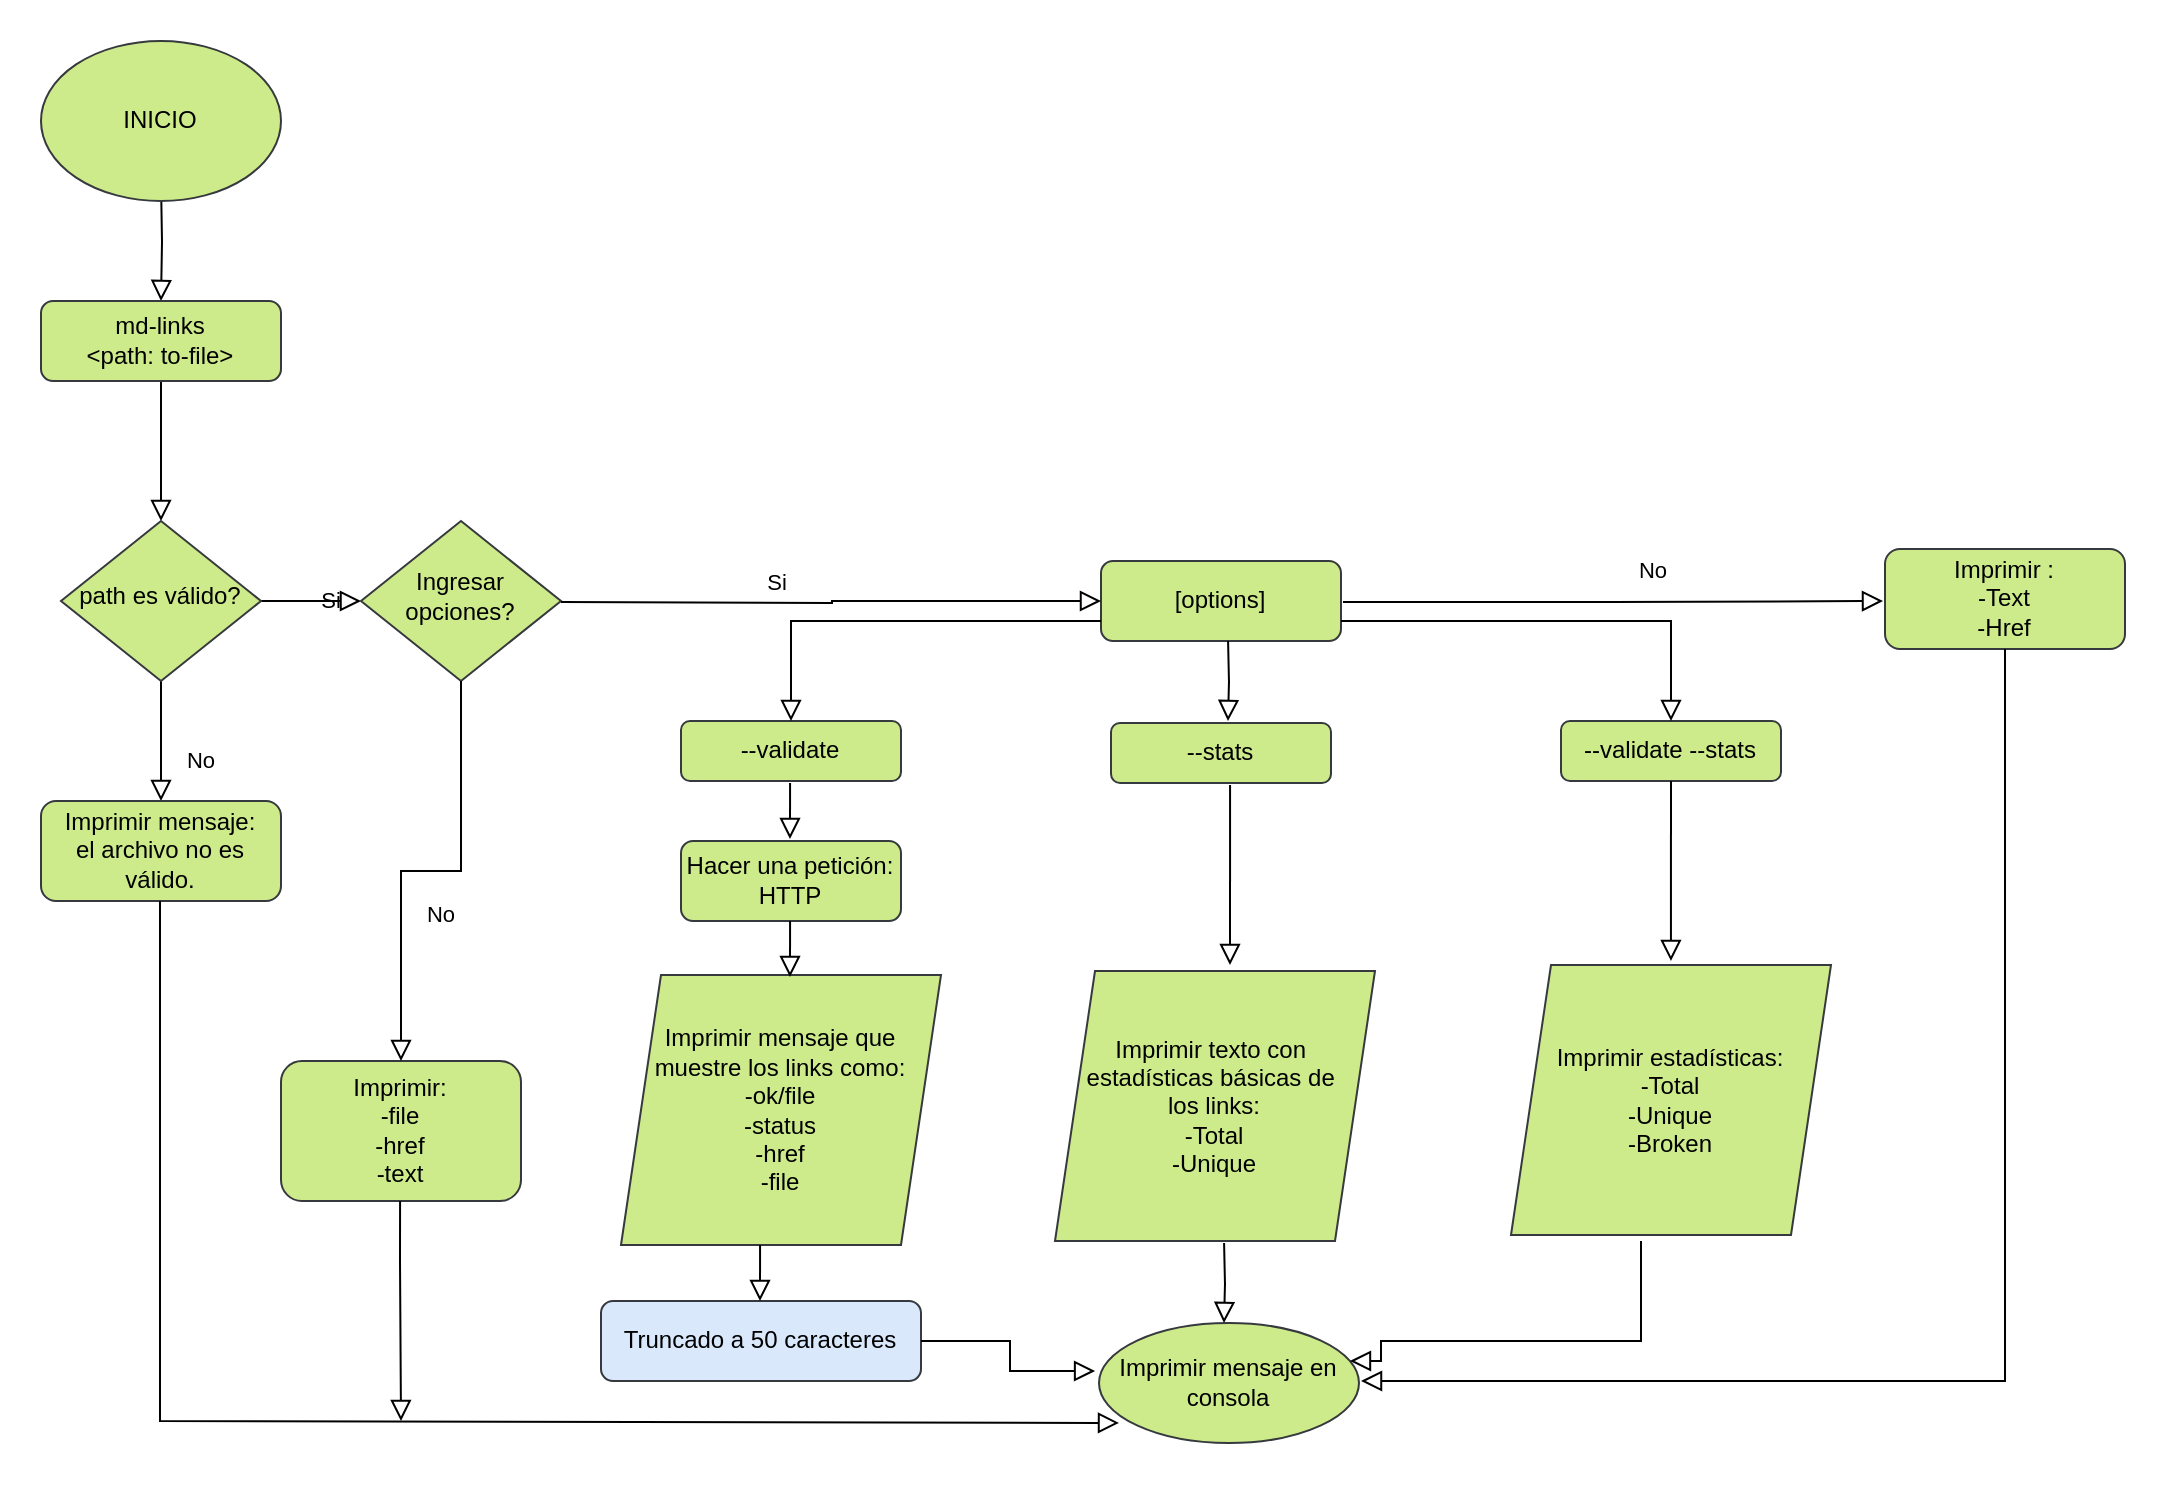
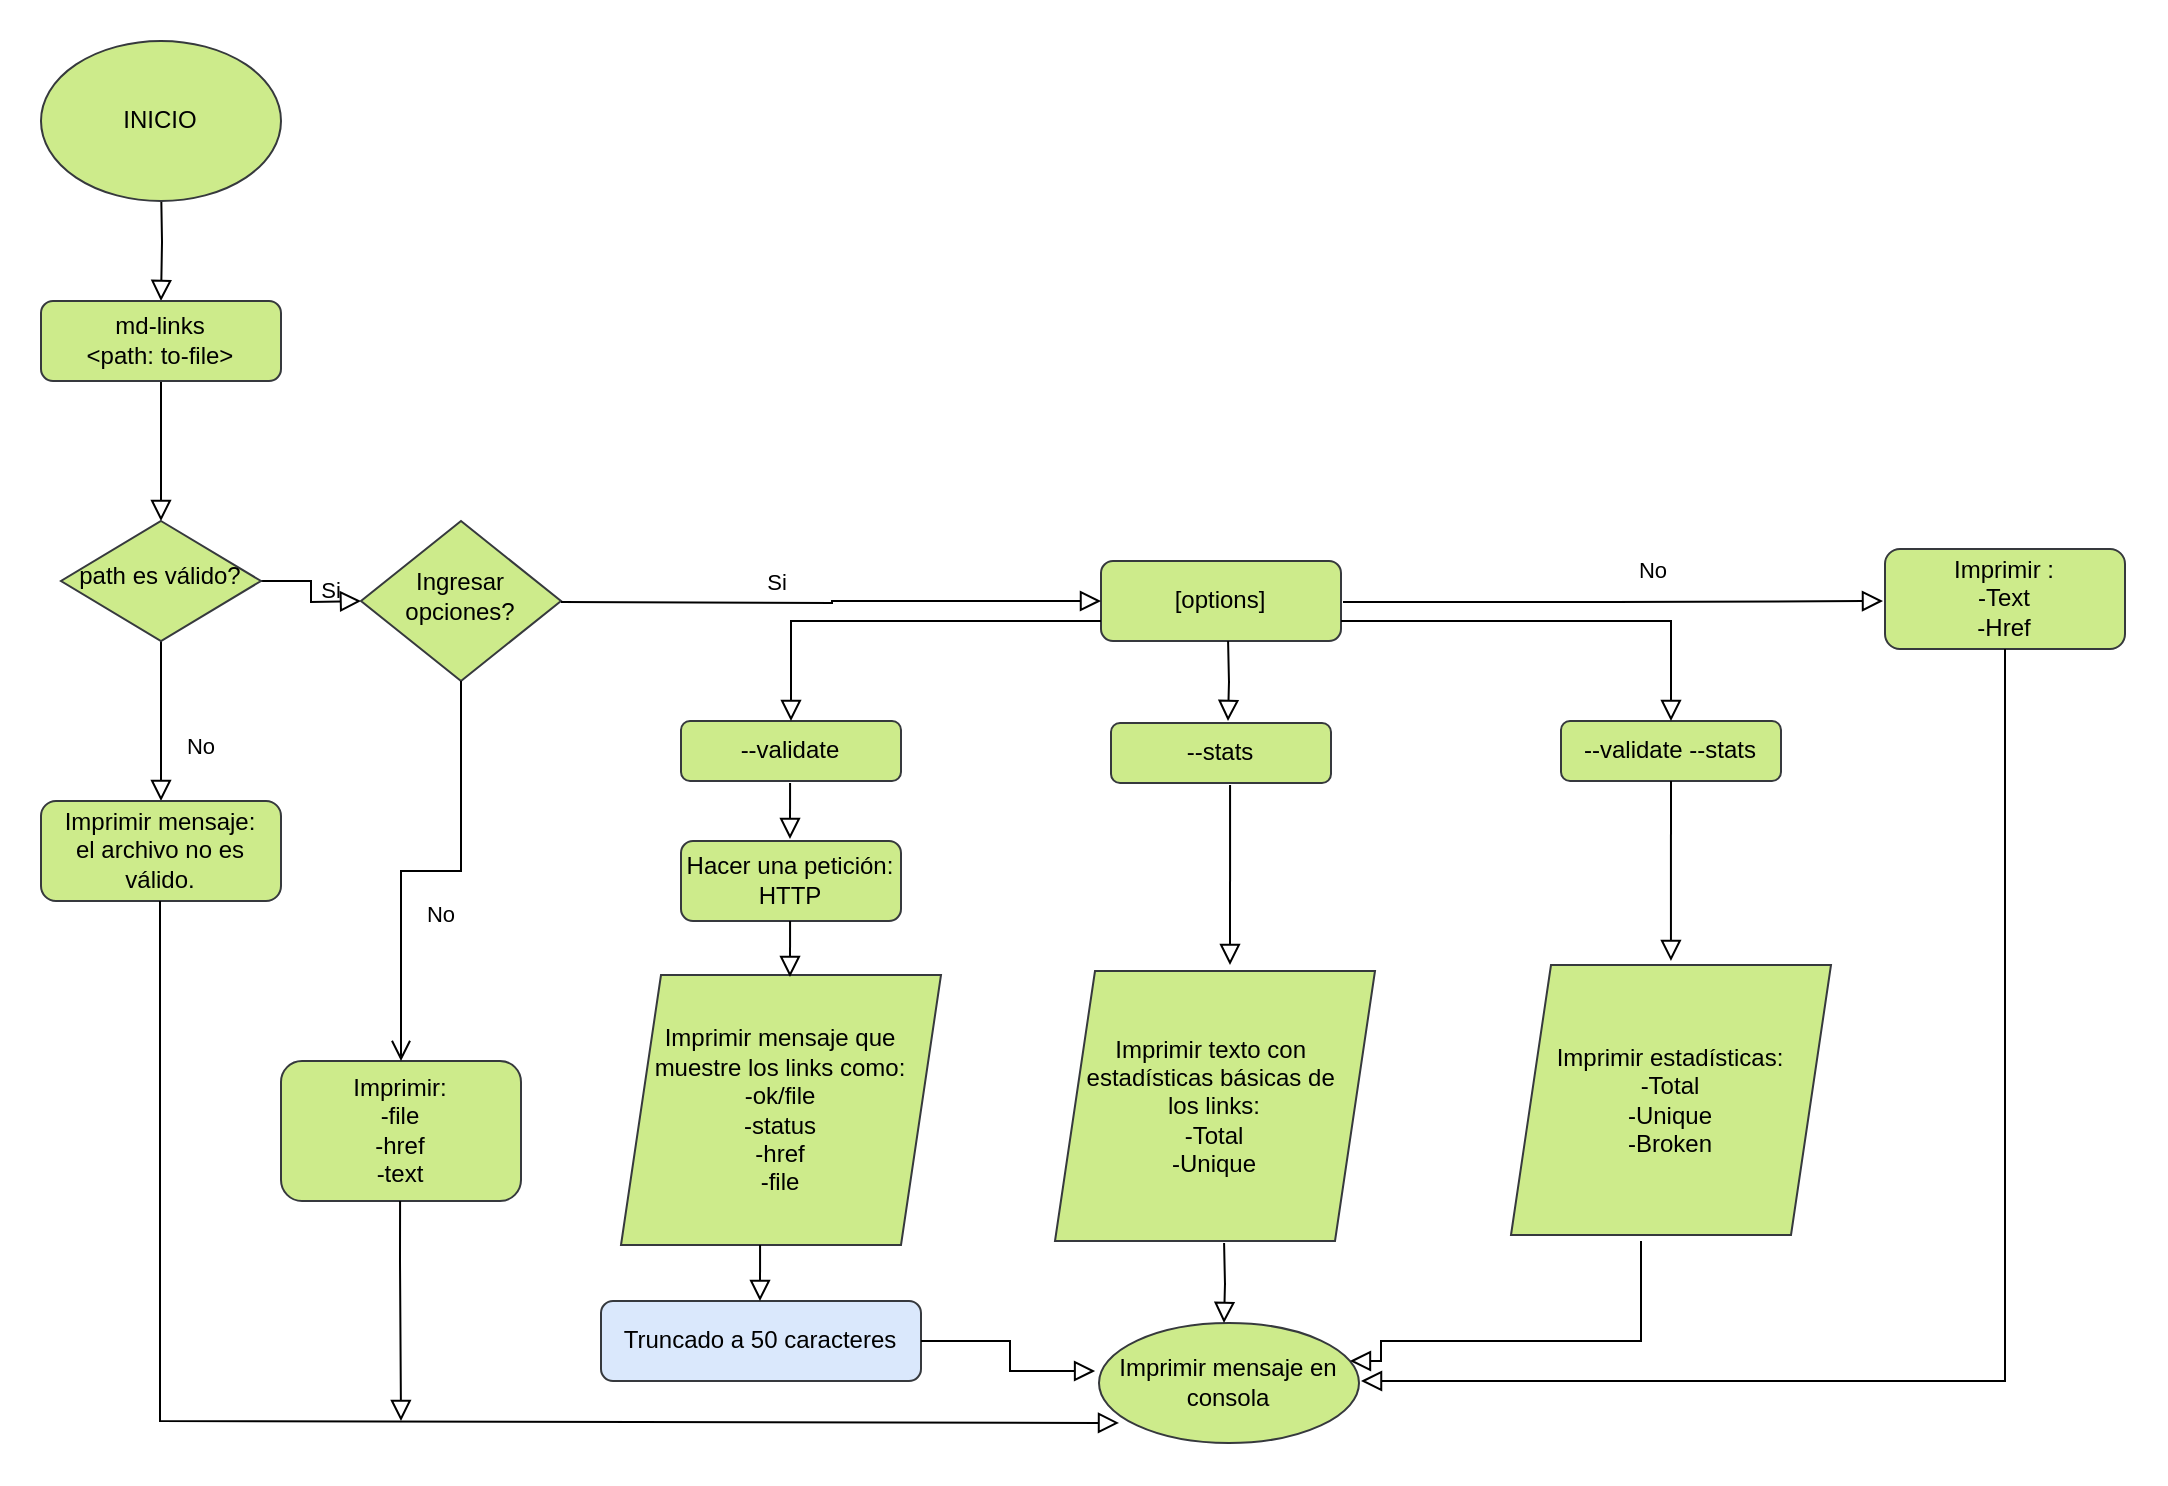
(161, 601) -> (161, 581)
(401, 1039) -> (401, 1046)
